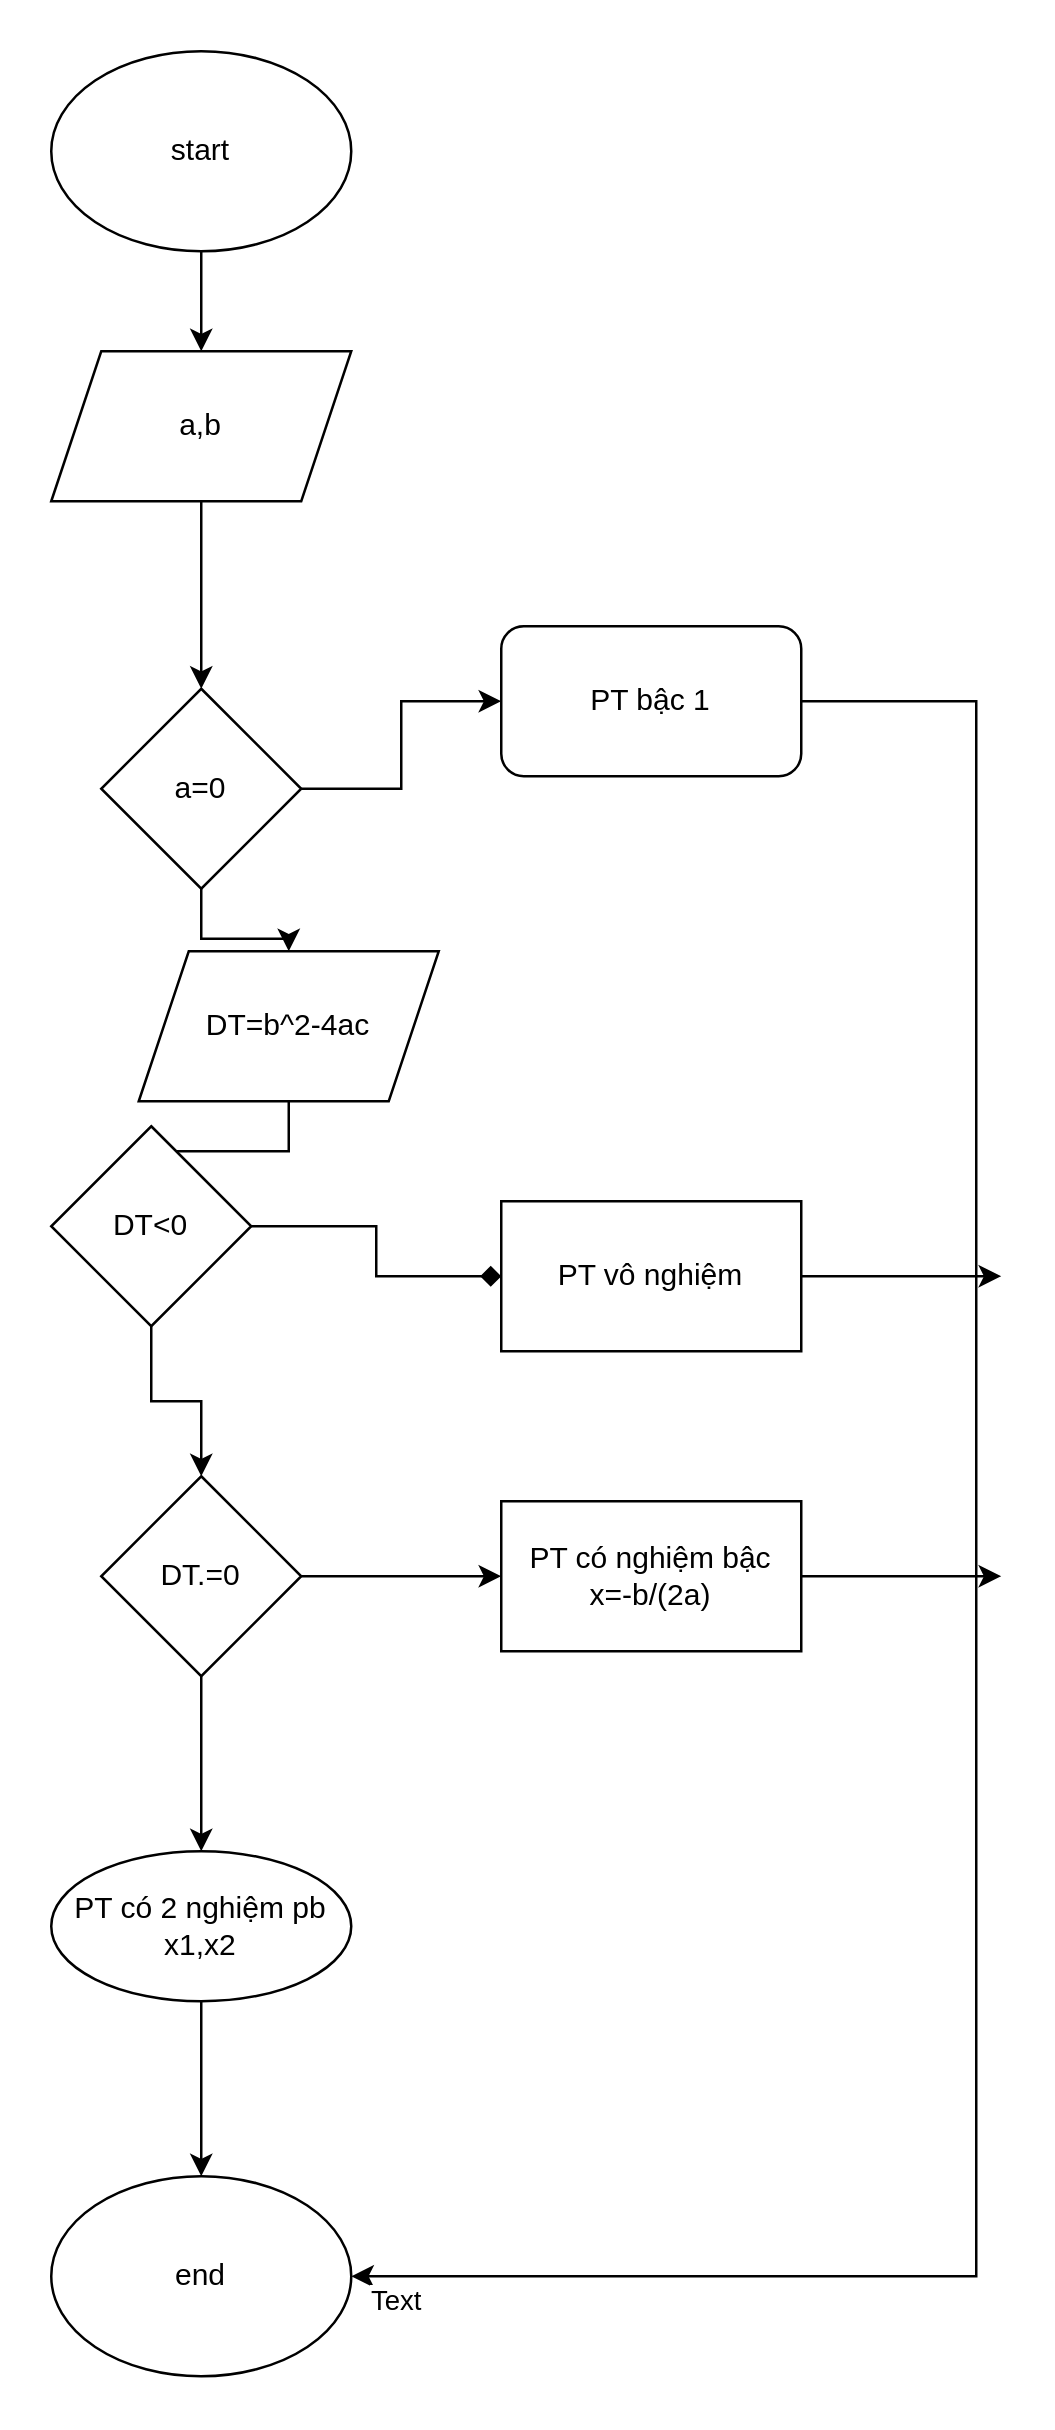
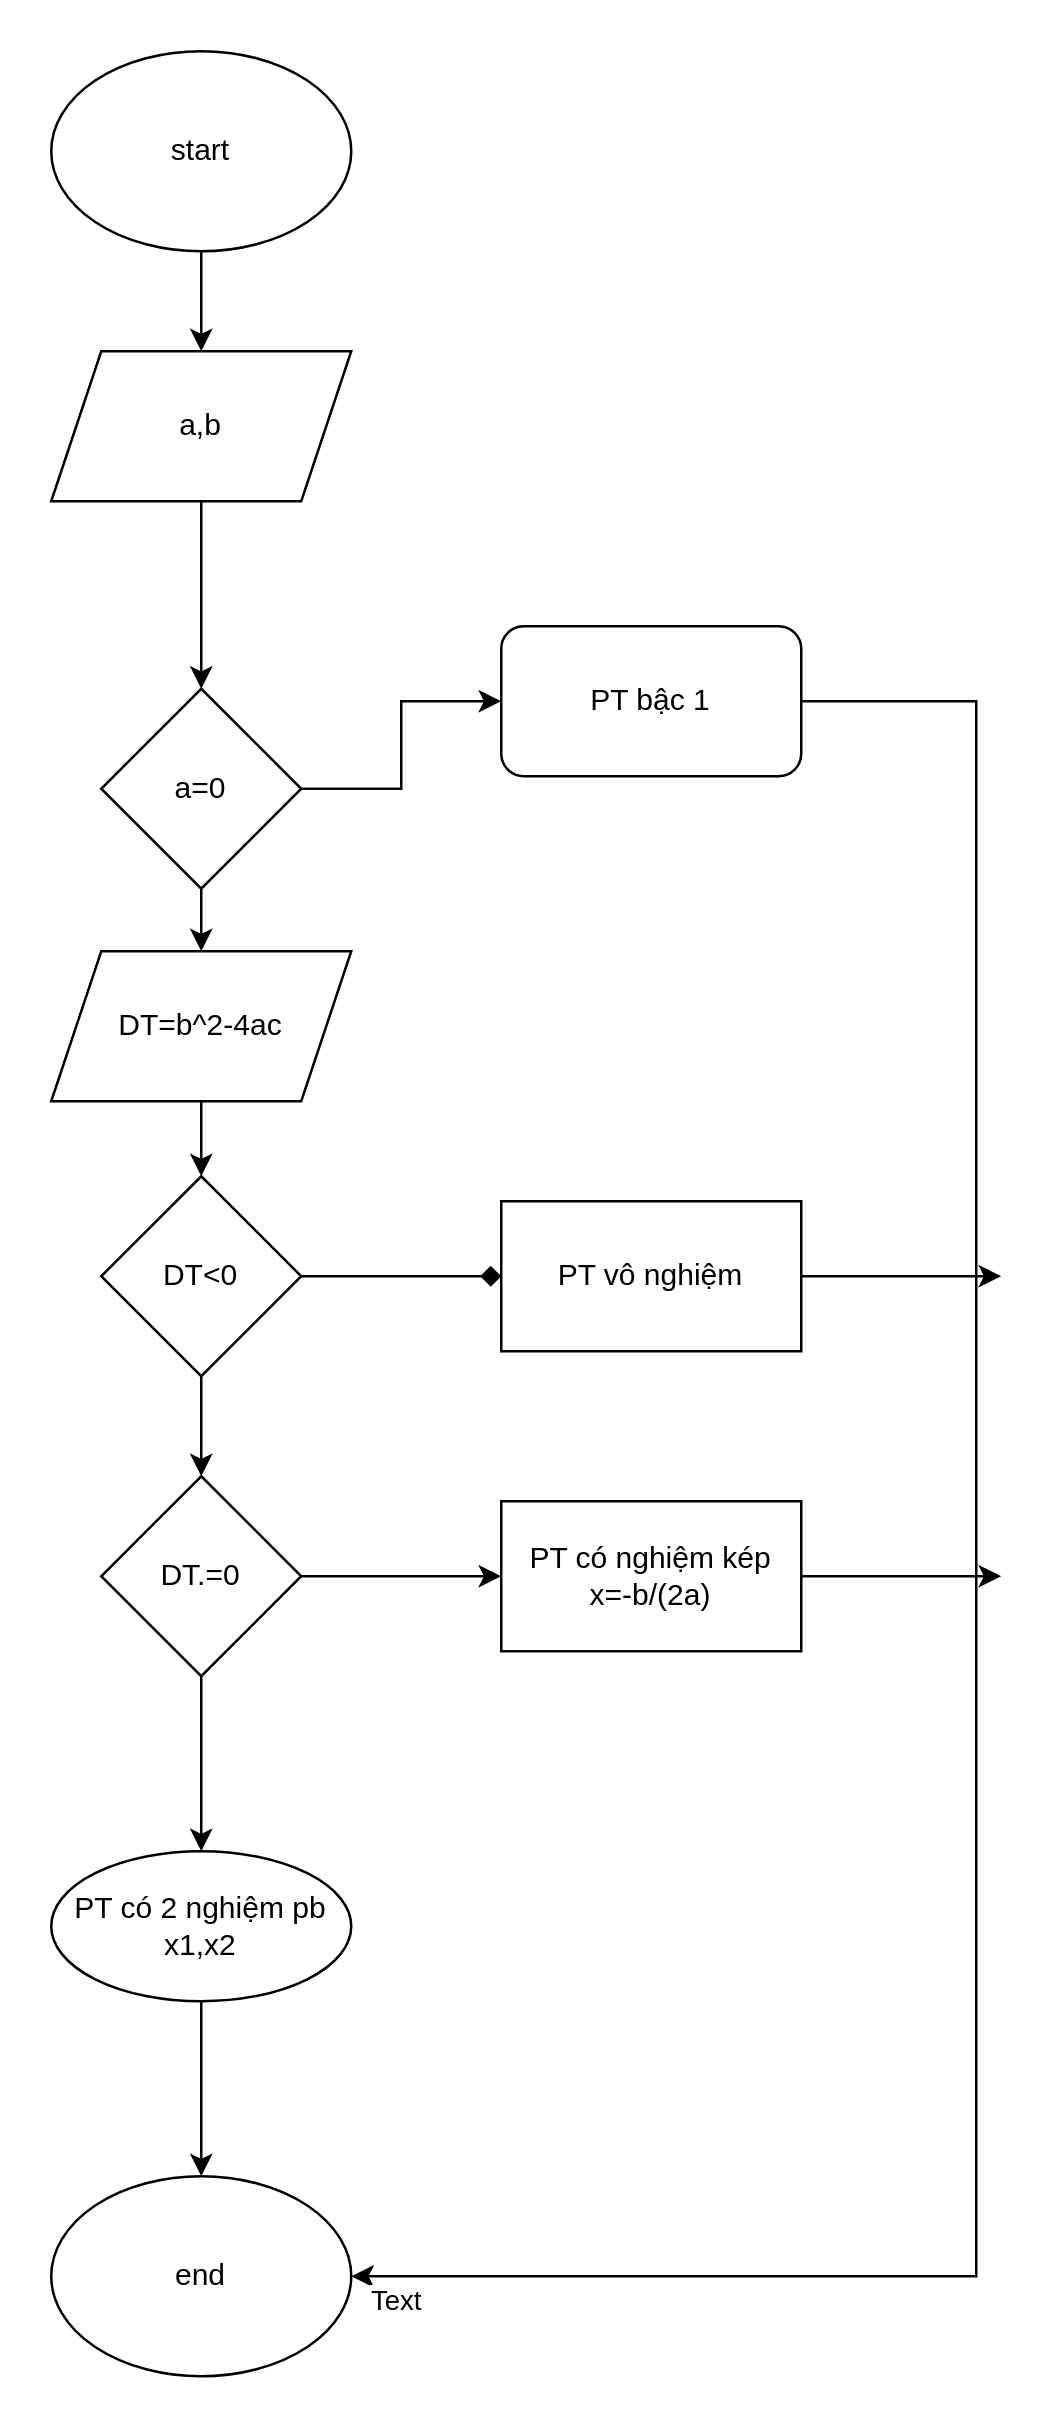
(289, 1026) -> (201, 1026)
(151, 1226) -> (201, 1276)
(651, 1576) -> (651, 1576)
